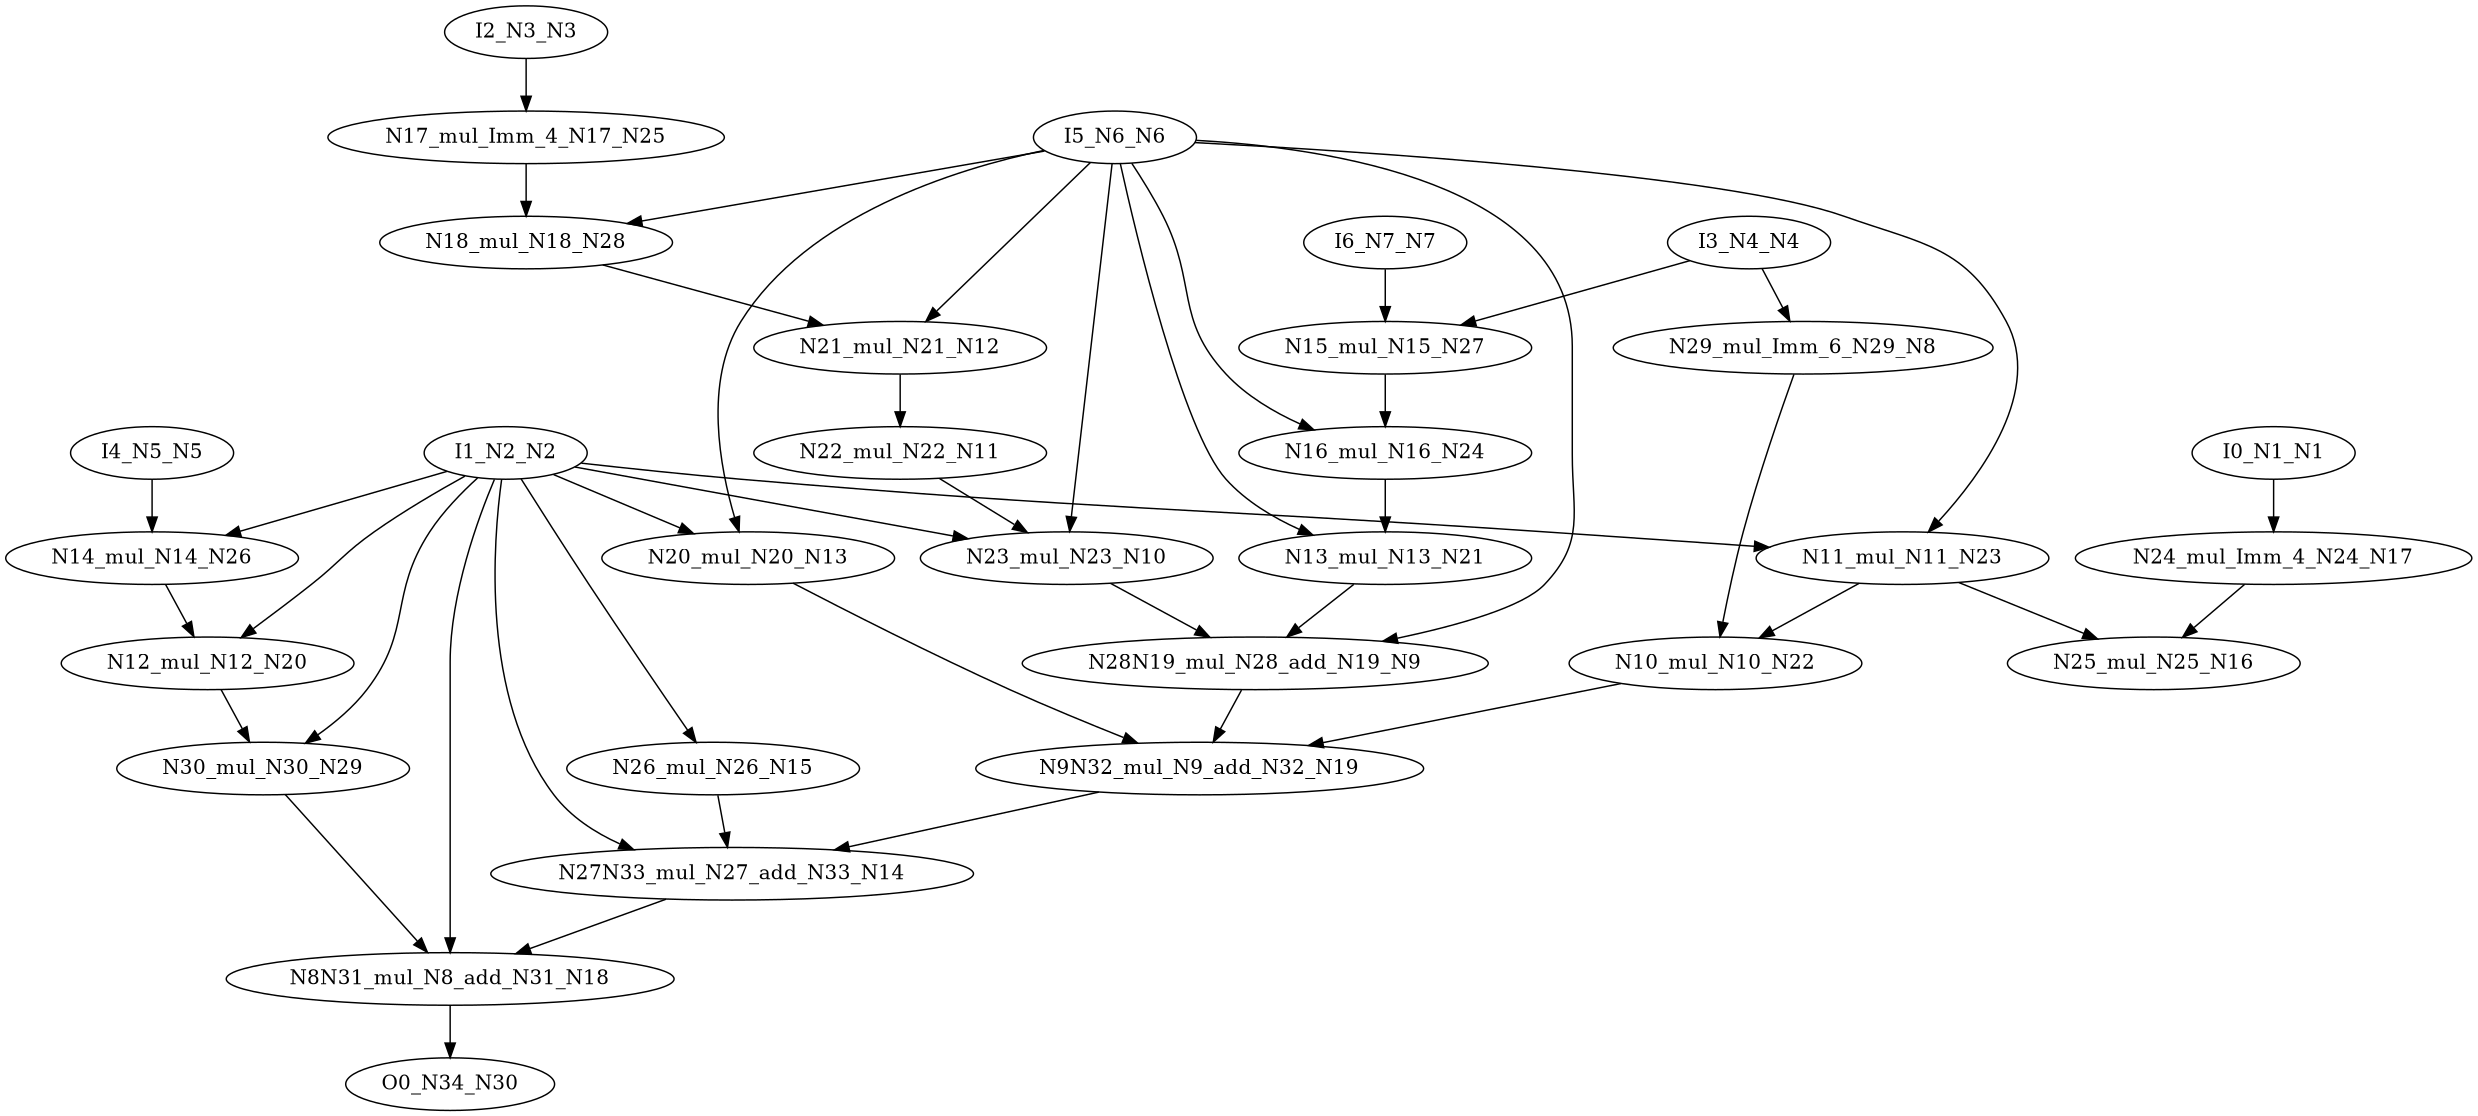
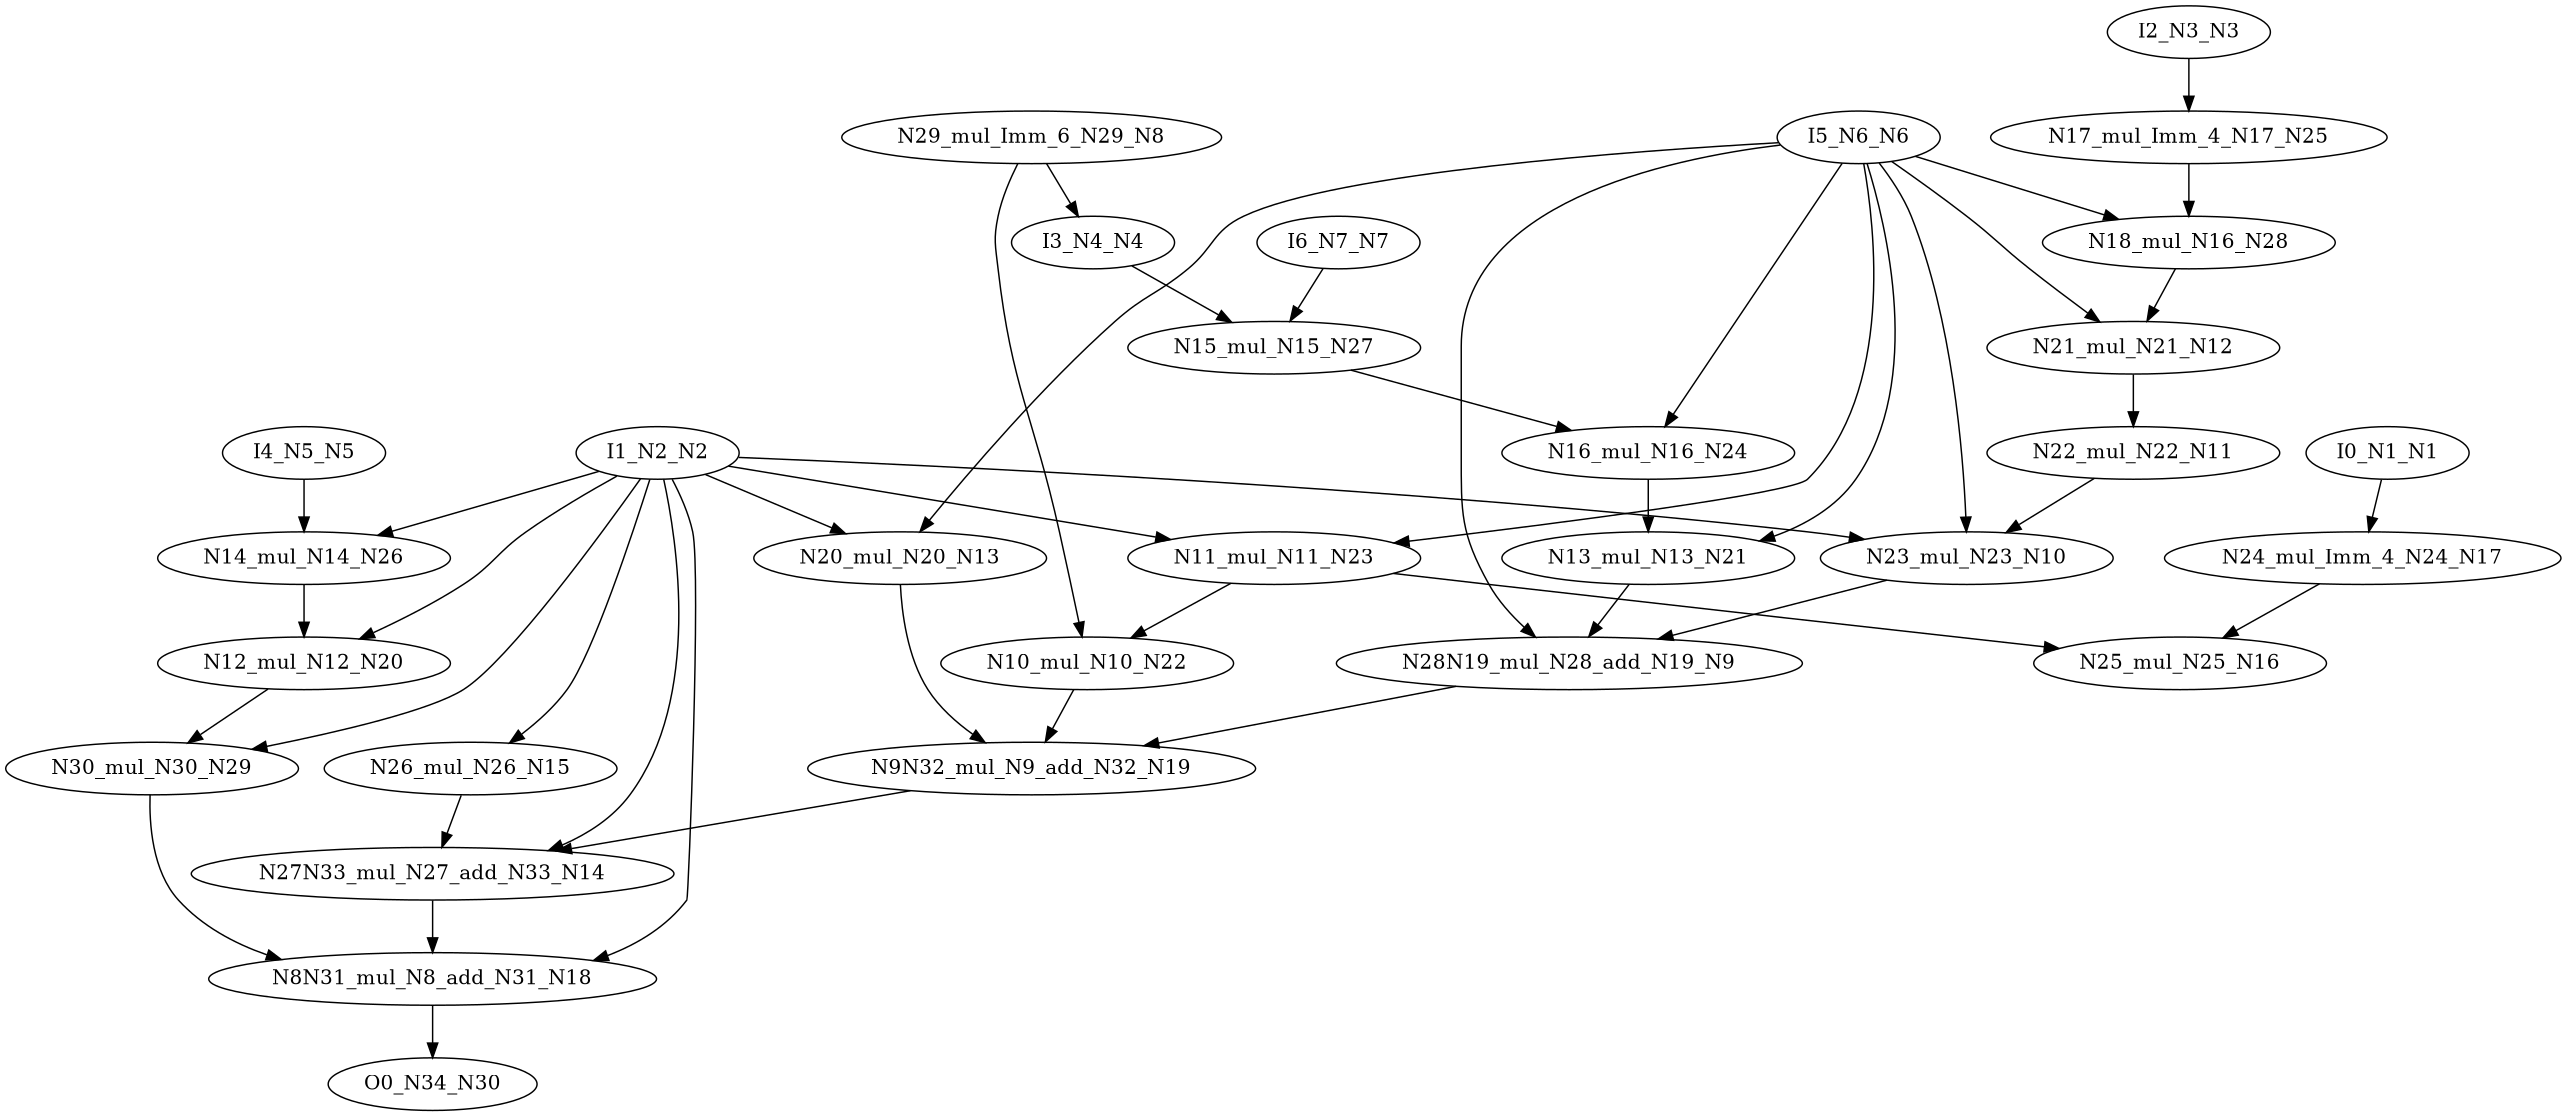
(526, 243) -> (2189, 243)
(1773, 288) -> (1059, 184)
